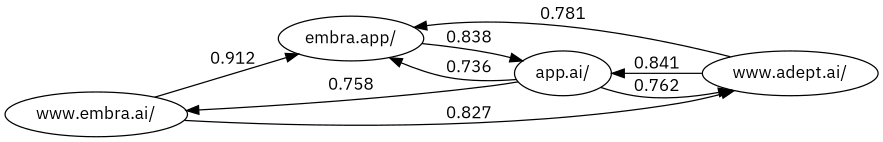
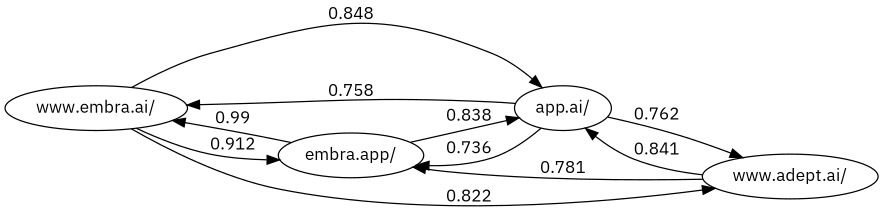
none -> (333, 25)
(469, 114) -> (469, 197)
none -> (238, 132)
